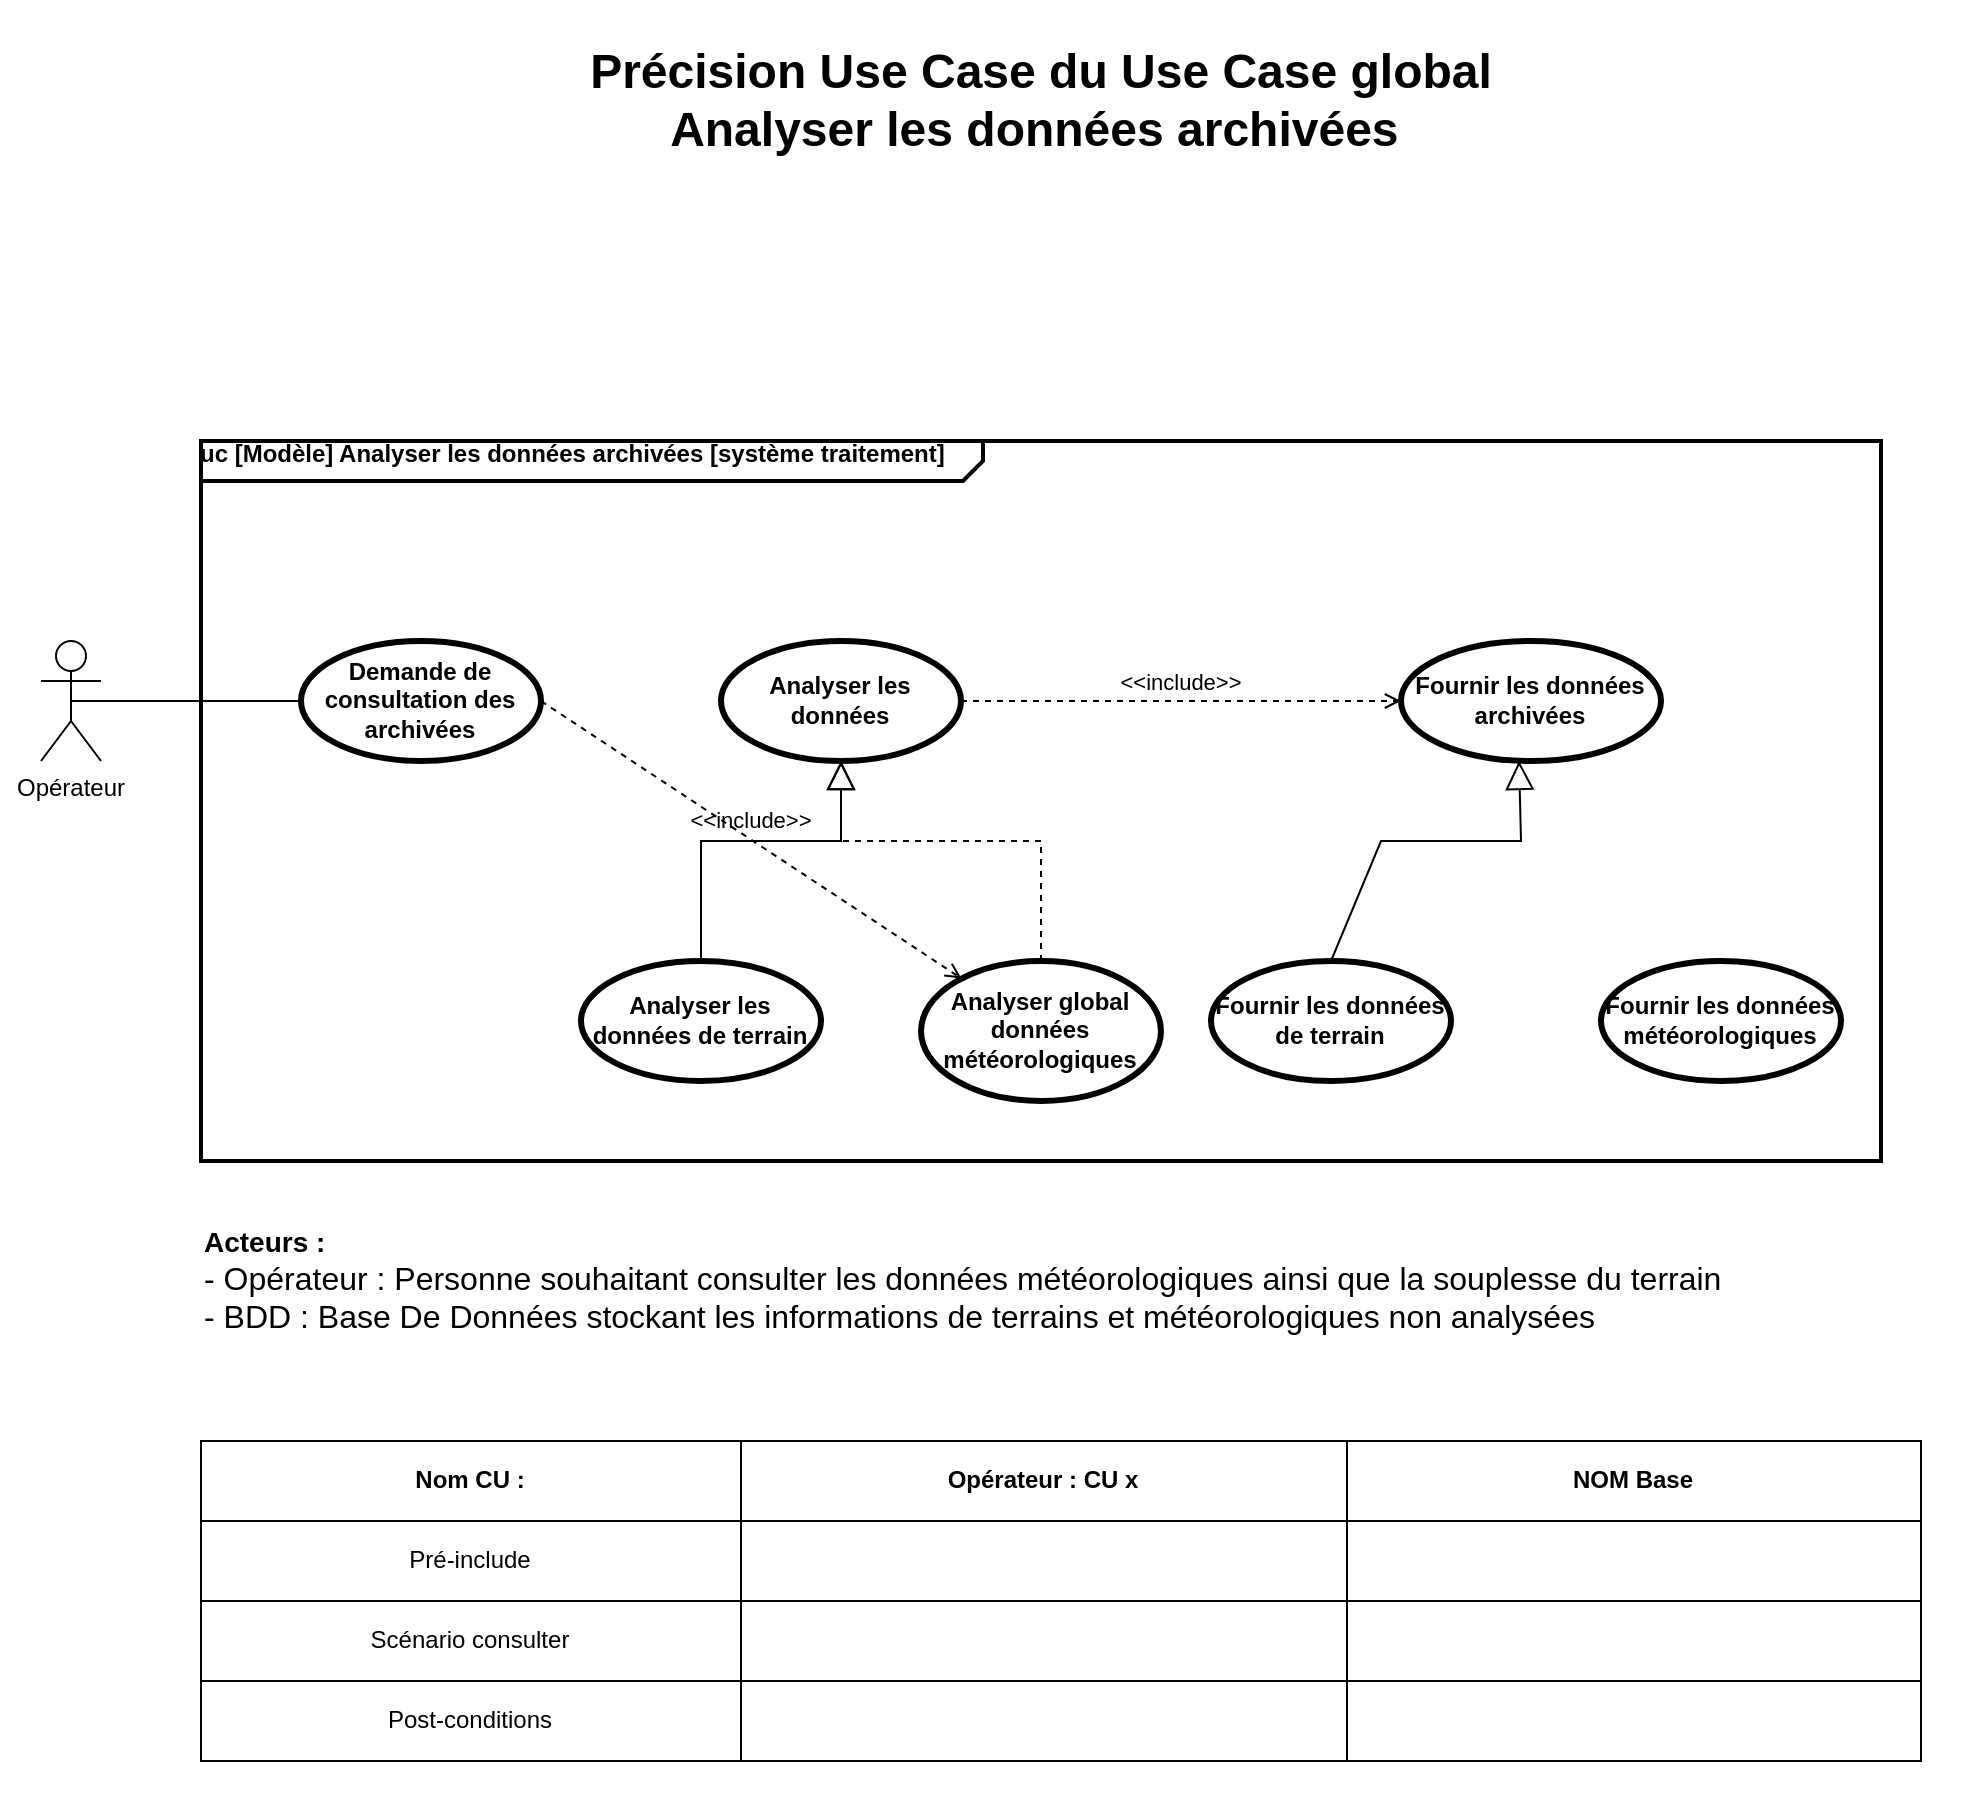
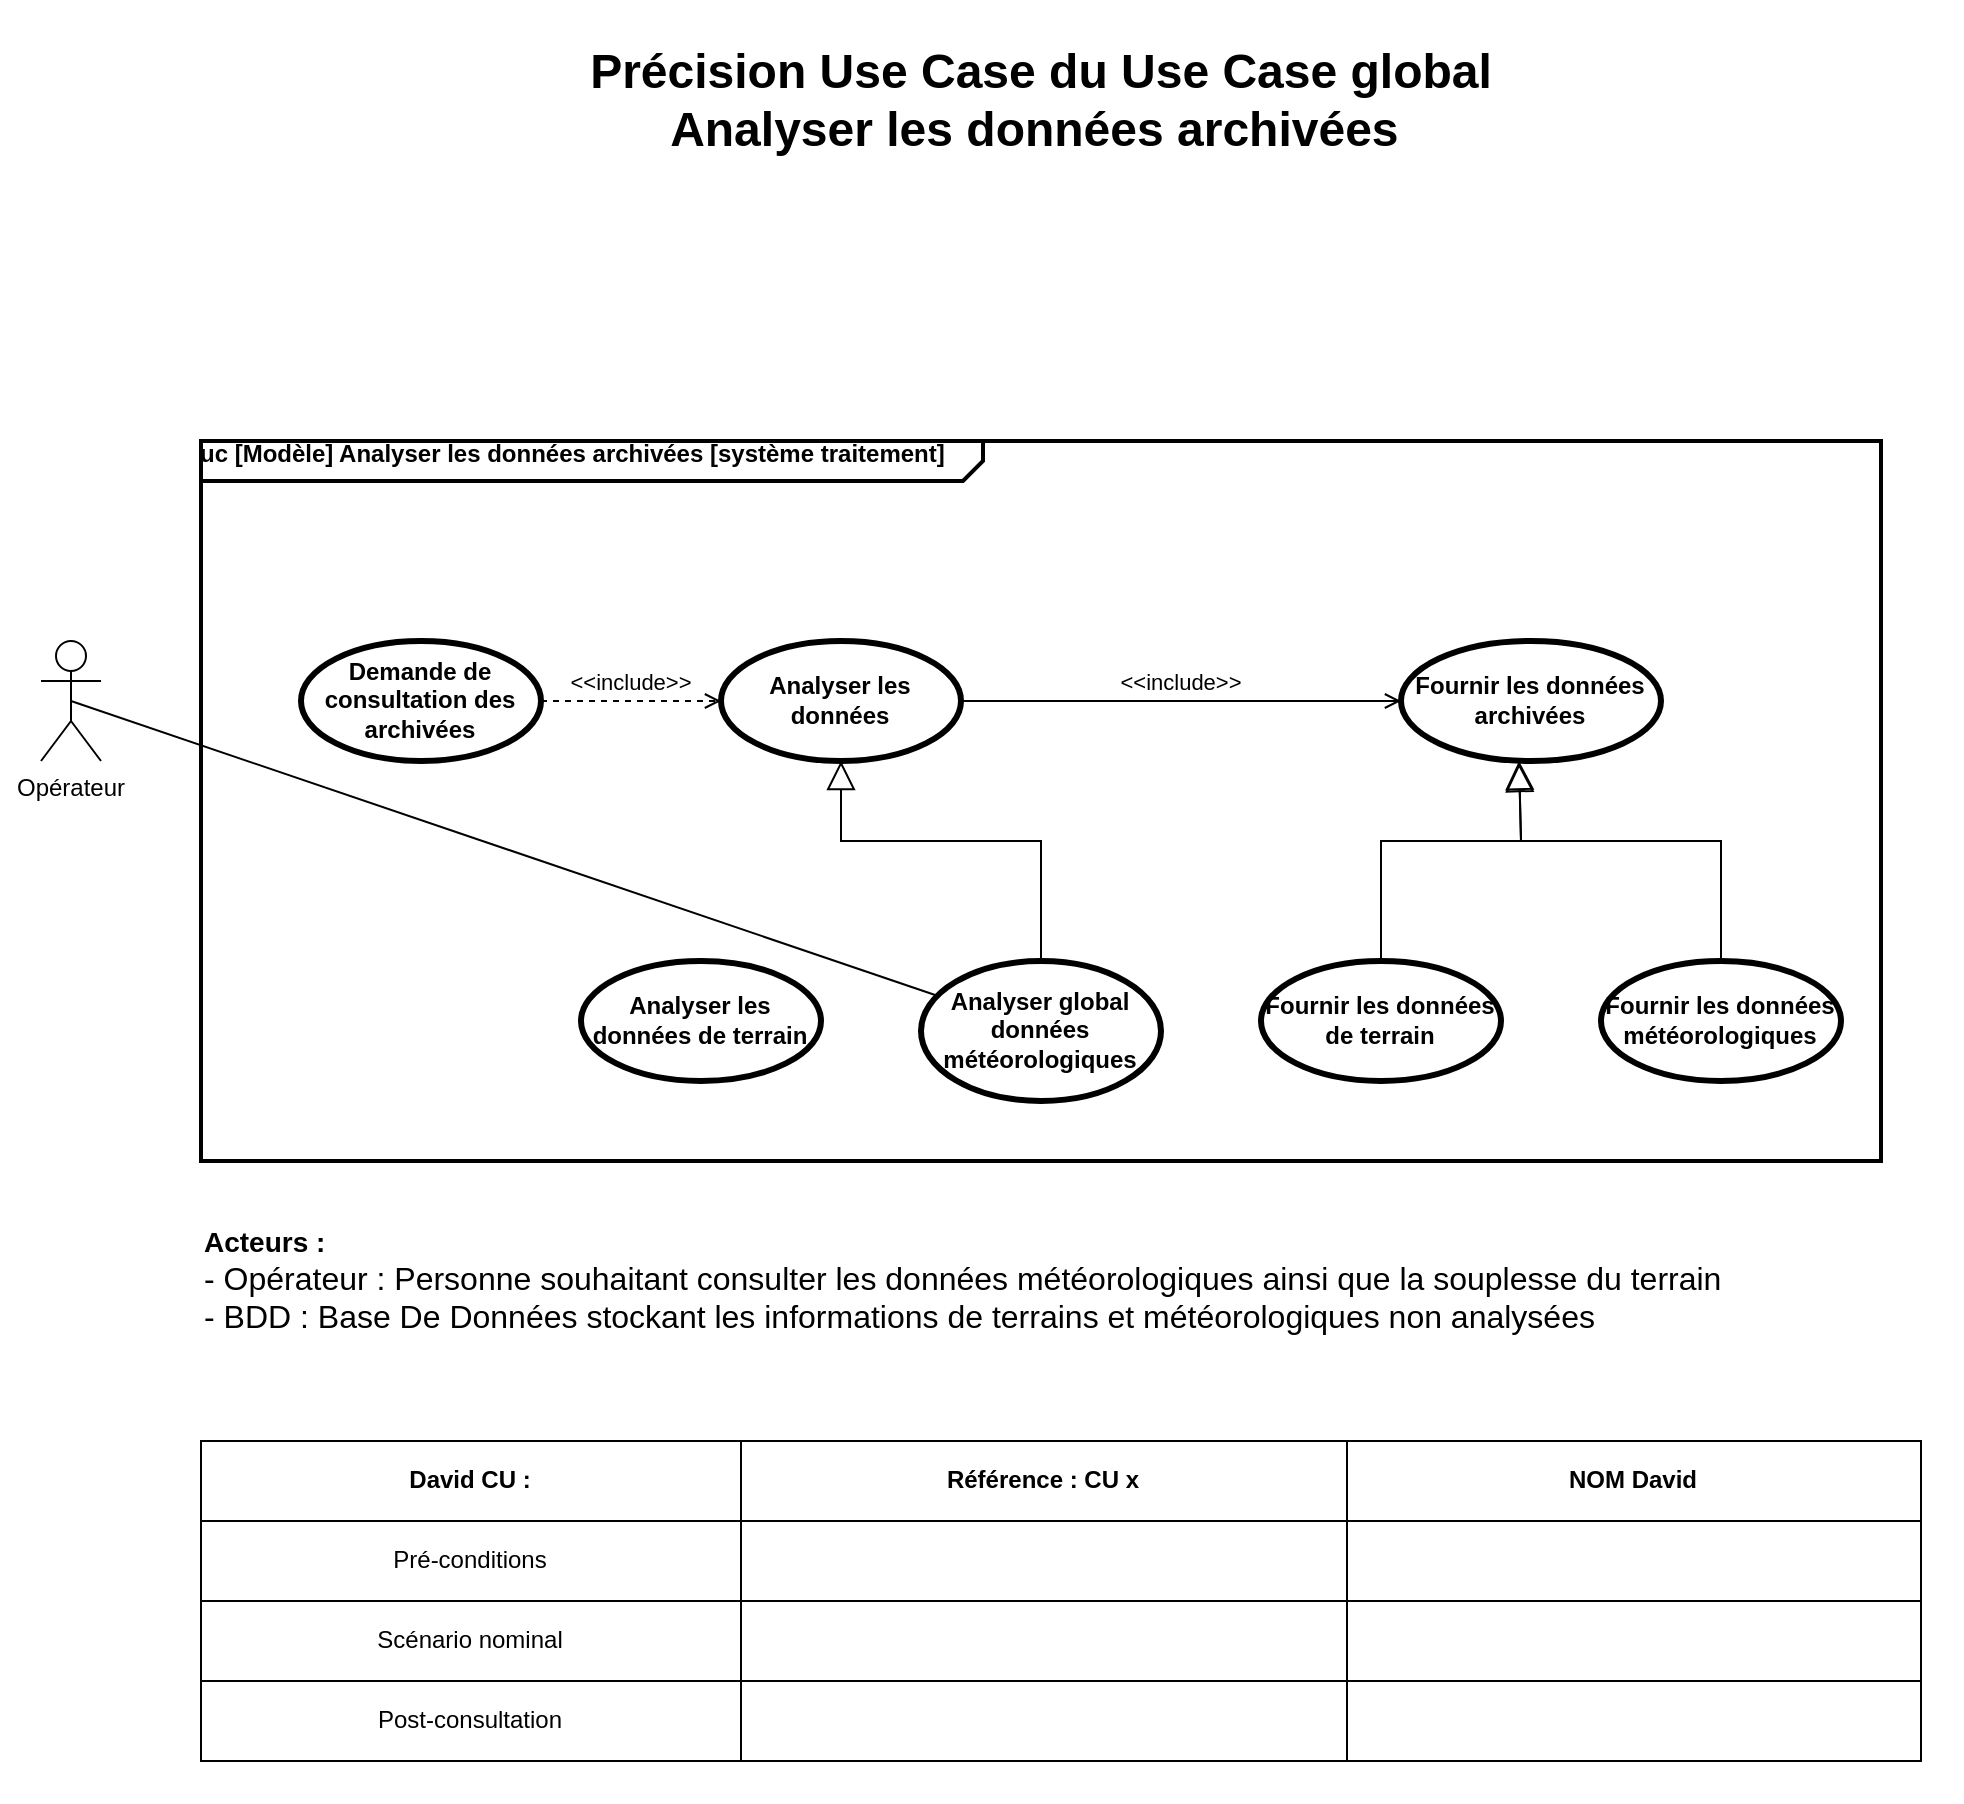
(194, 701) -> (391, 810)
(1178, 701) -> (1178, 701)
(645, 770) -> (629, 701)
(1000, 841) -> (1000, 841)
none -> (1682, 841)
(701, 878) -> none
(1331, 1021) -> (1381, 1021)
(471, 1481) -> (471, 1481)
(1044, 1481) -> (1044, 1481)
(1634, 1481) -> (1634, 1481)
(471, 1561) -> (471, 1561)
(471, 1641) -> (471, 1641)
(471, 1721) -> (471, 1721)
